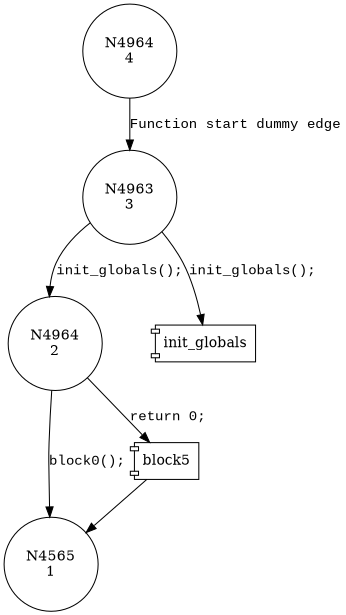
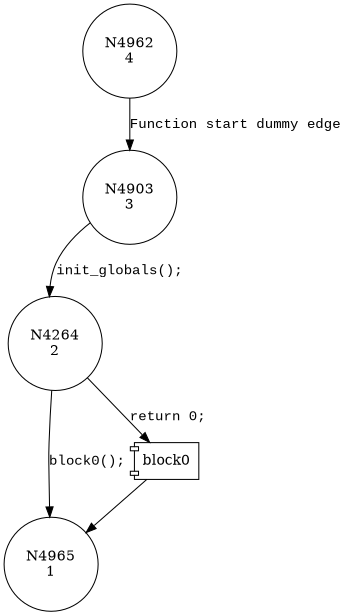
(130, 51) -> (130, 51)
(130, 197) -> (130, 197)
(55, 343) -> (55, 343)
(205, 343) -> none
(167, 461) -> (167, 461)
(51, 564) -> (51, 564)
